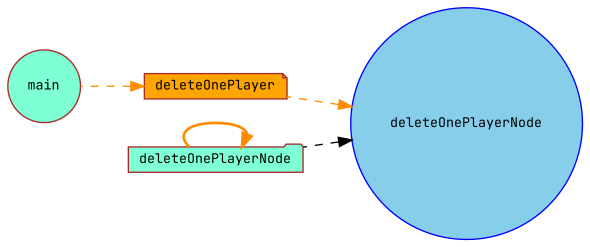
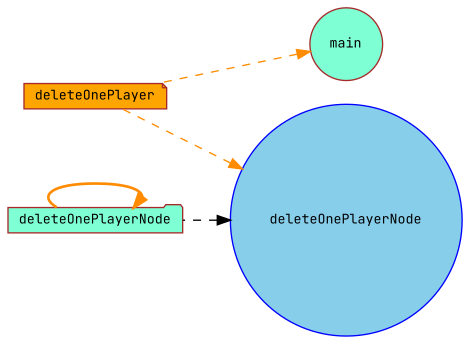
(106, 86) -> (227, 69)
